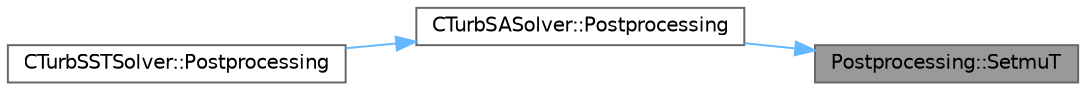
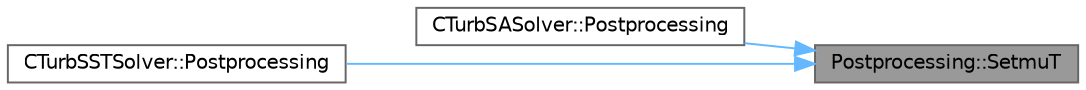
(371, 46) -> (570, 64)
